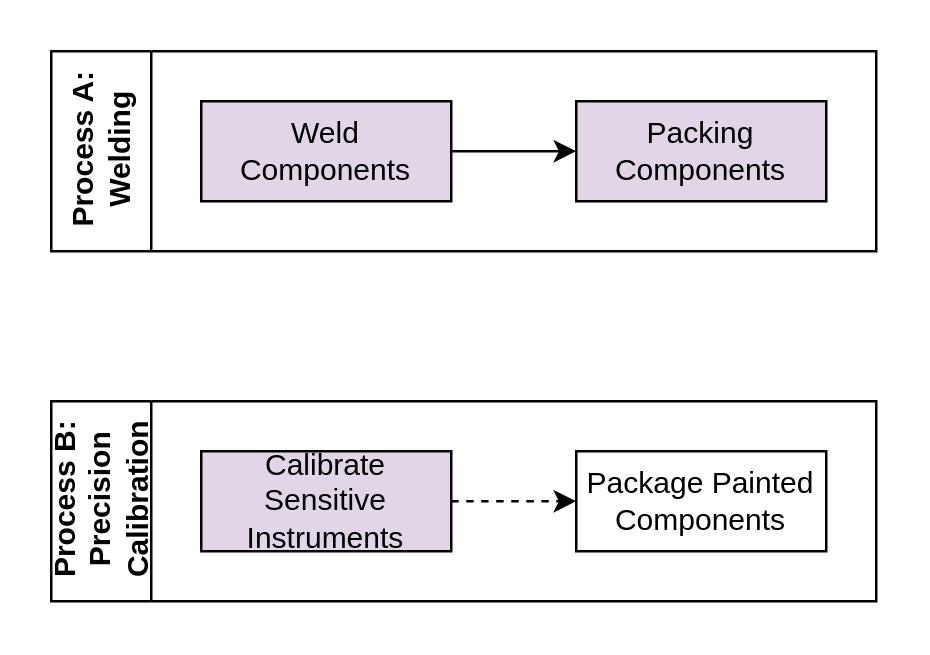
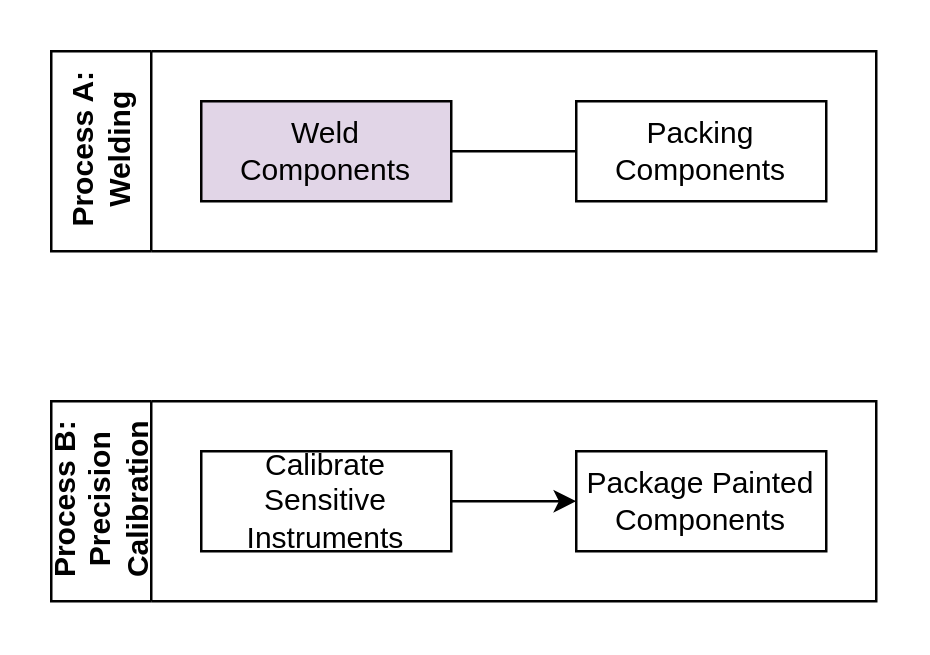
(558, 151) -> (565, 151)
(701, 151) -> (701, 151)
(326, 501) -> (326, 501)
(507, 501) -> (507, 501)
